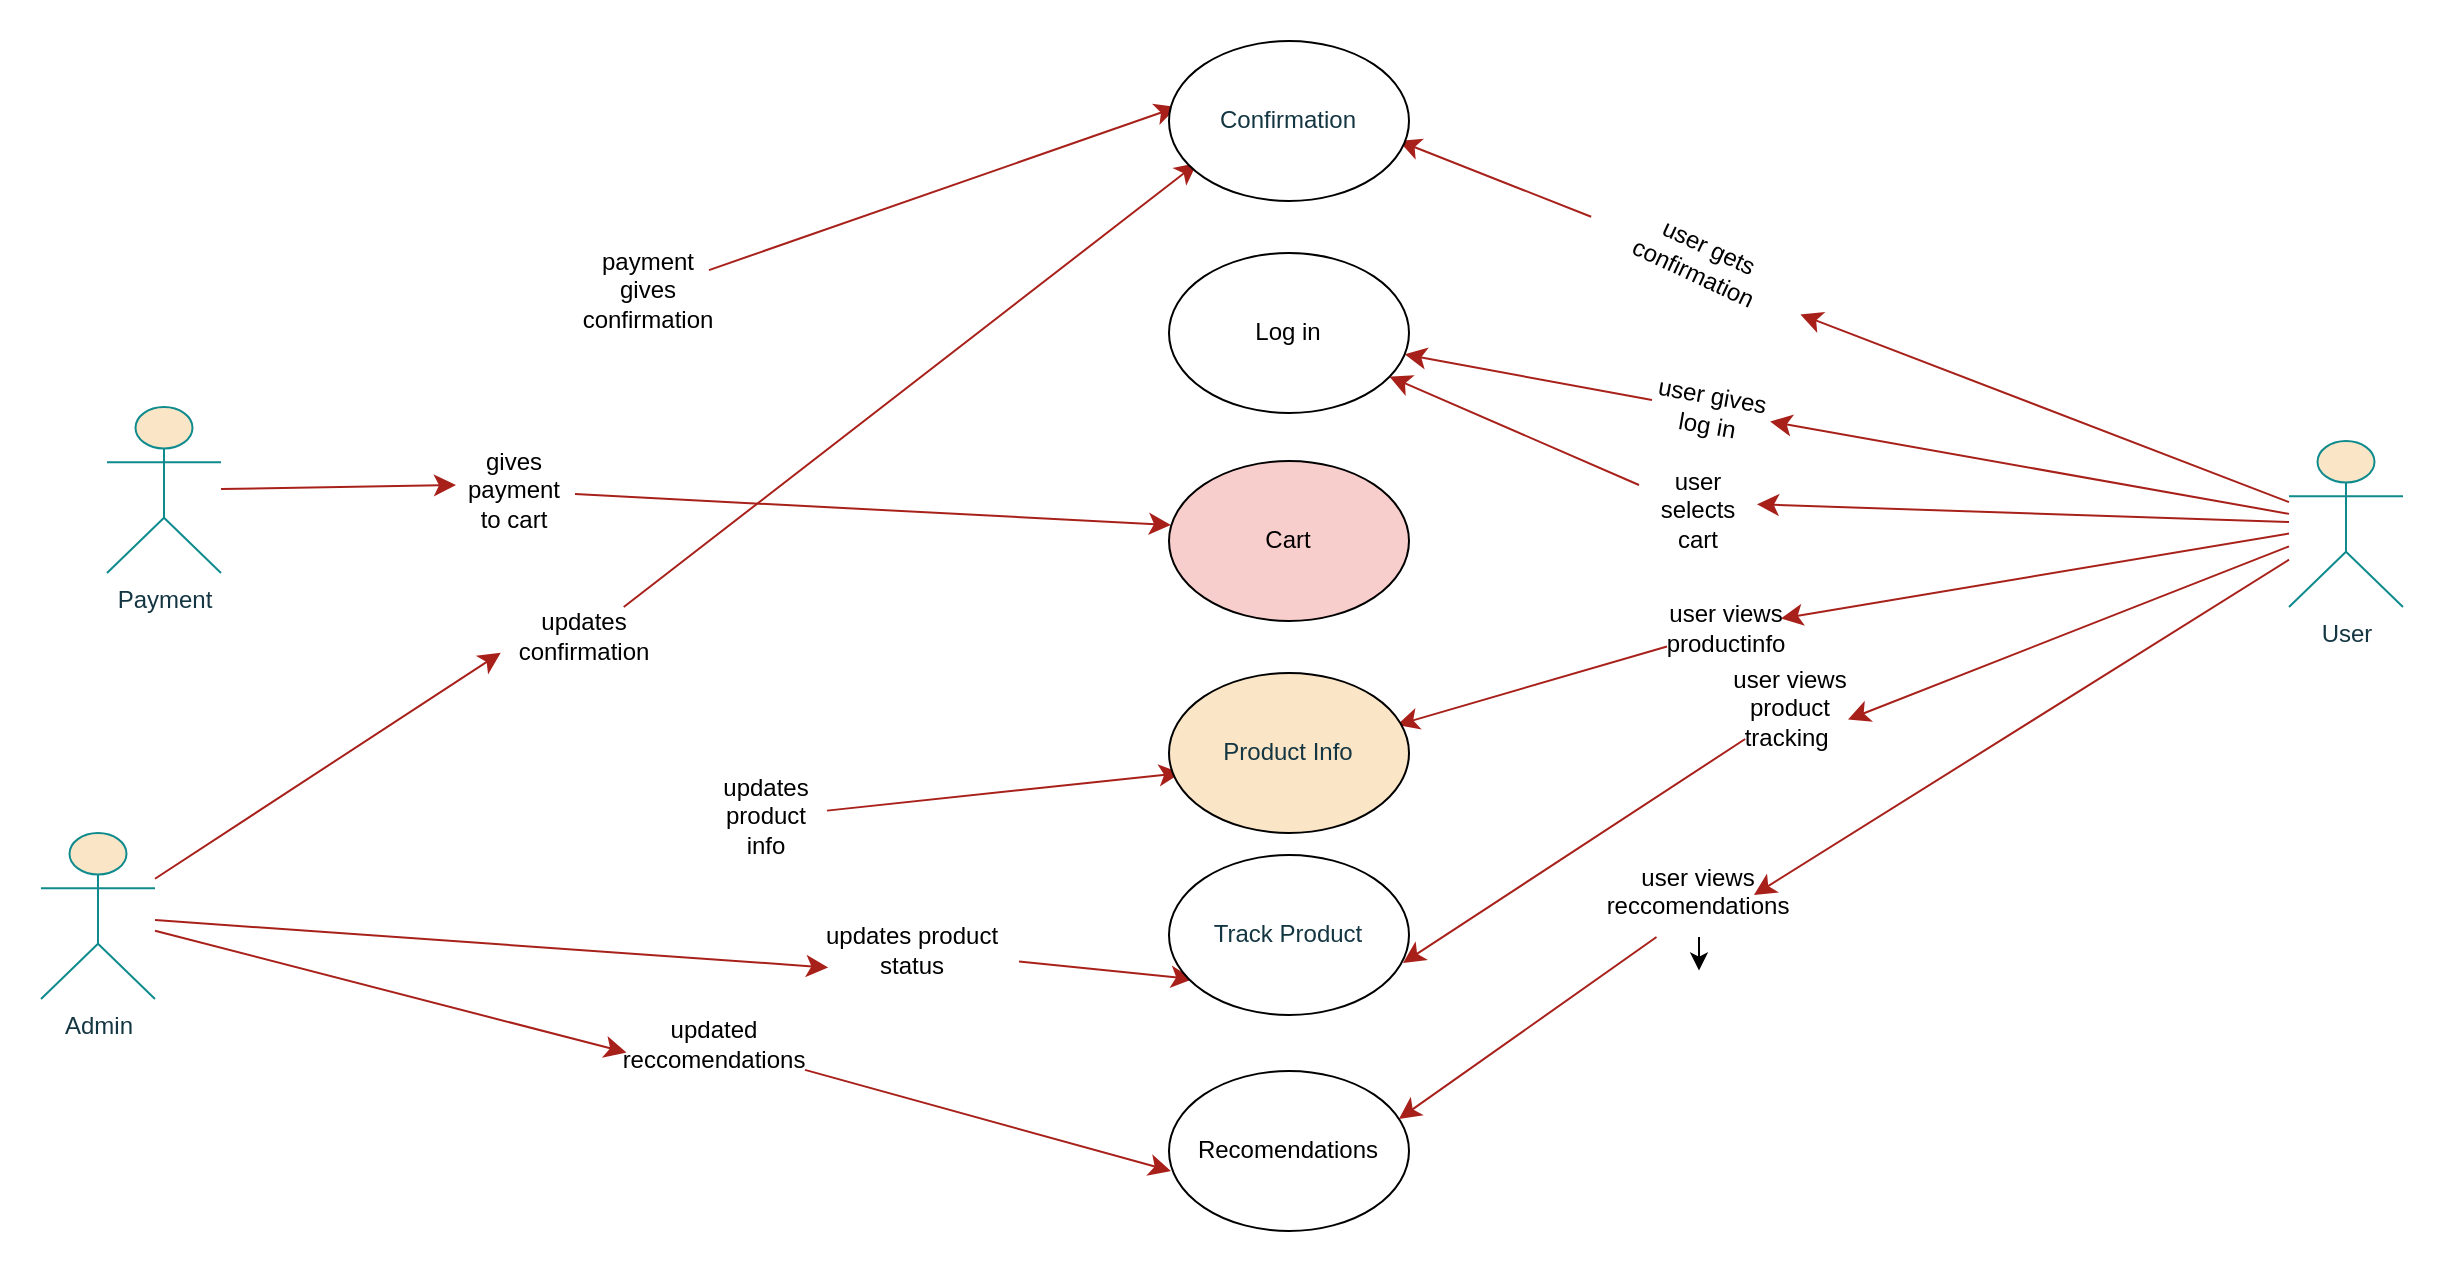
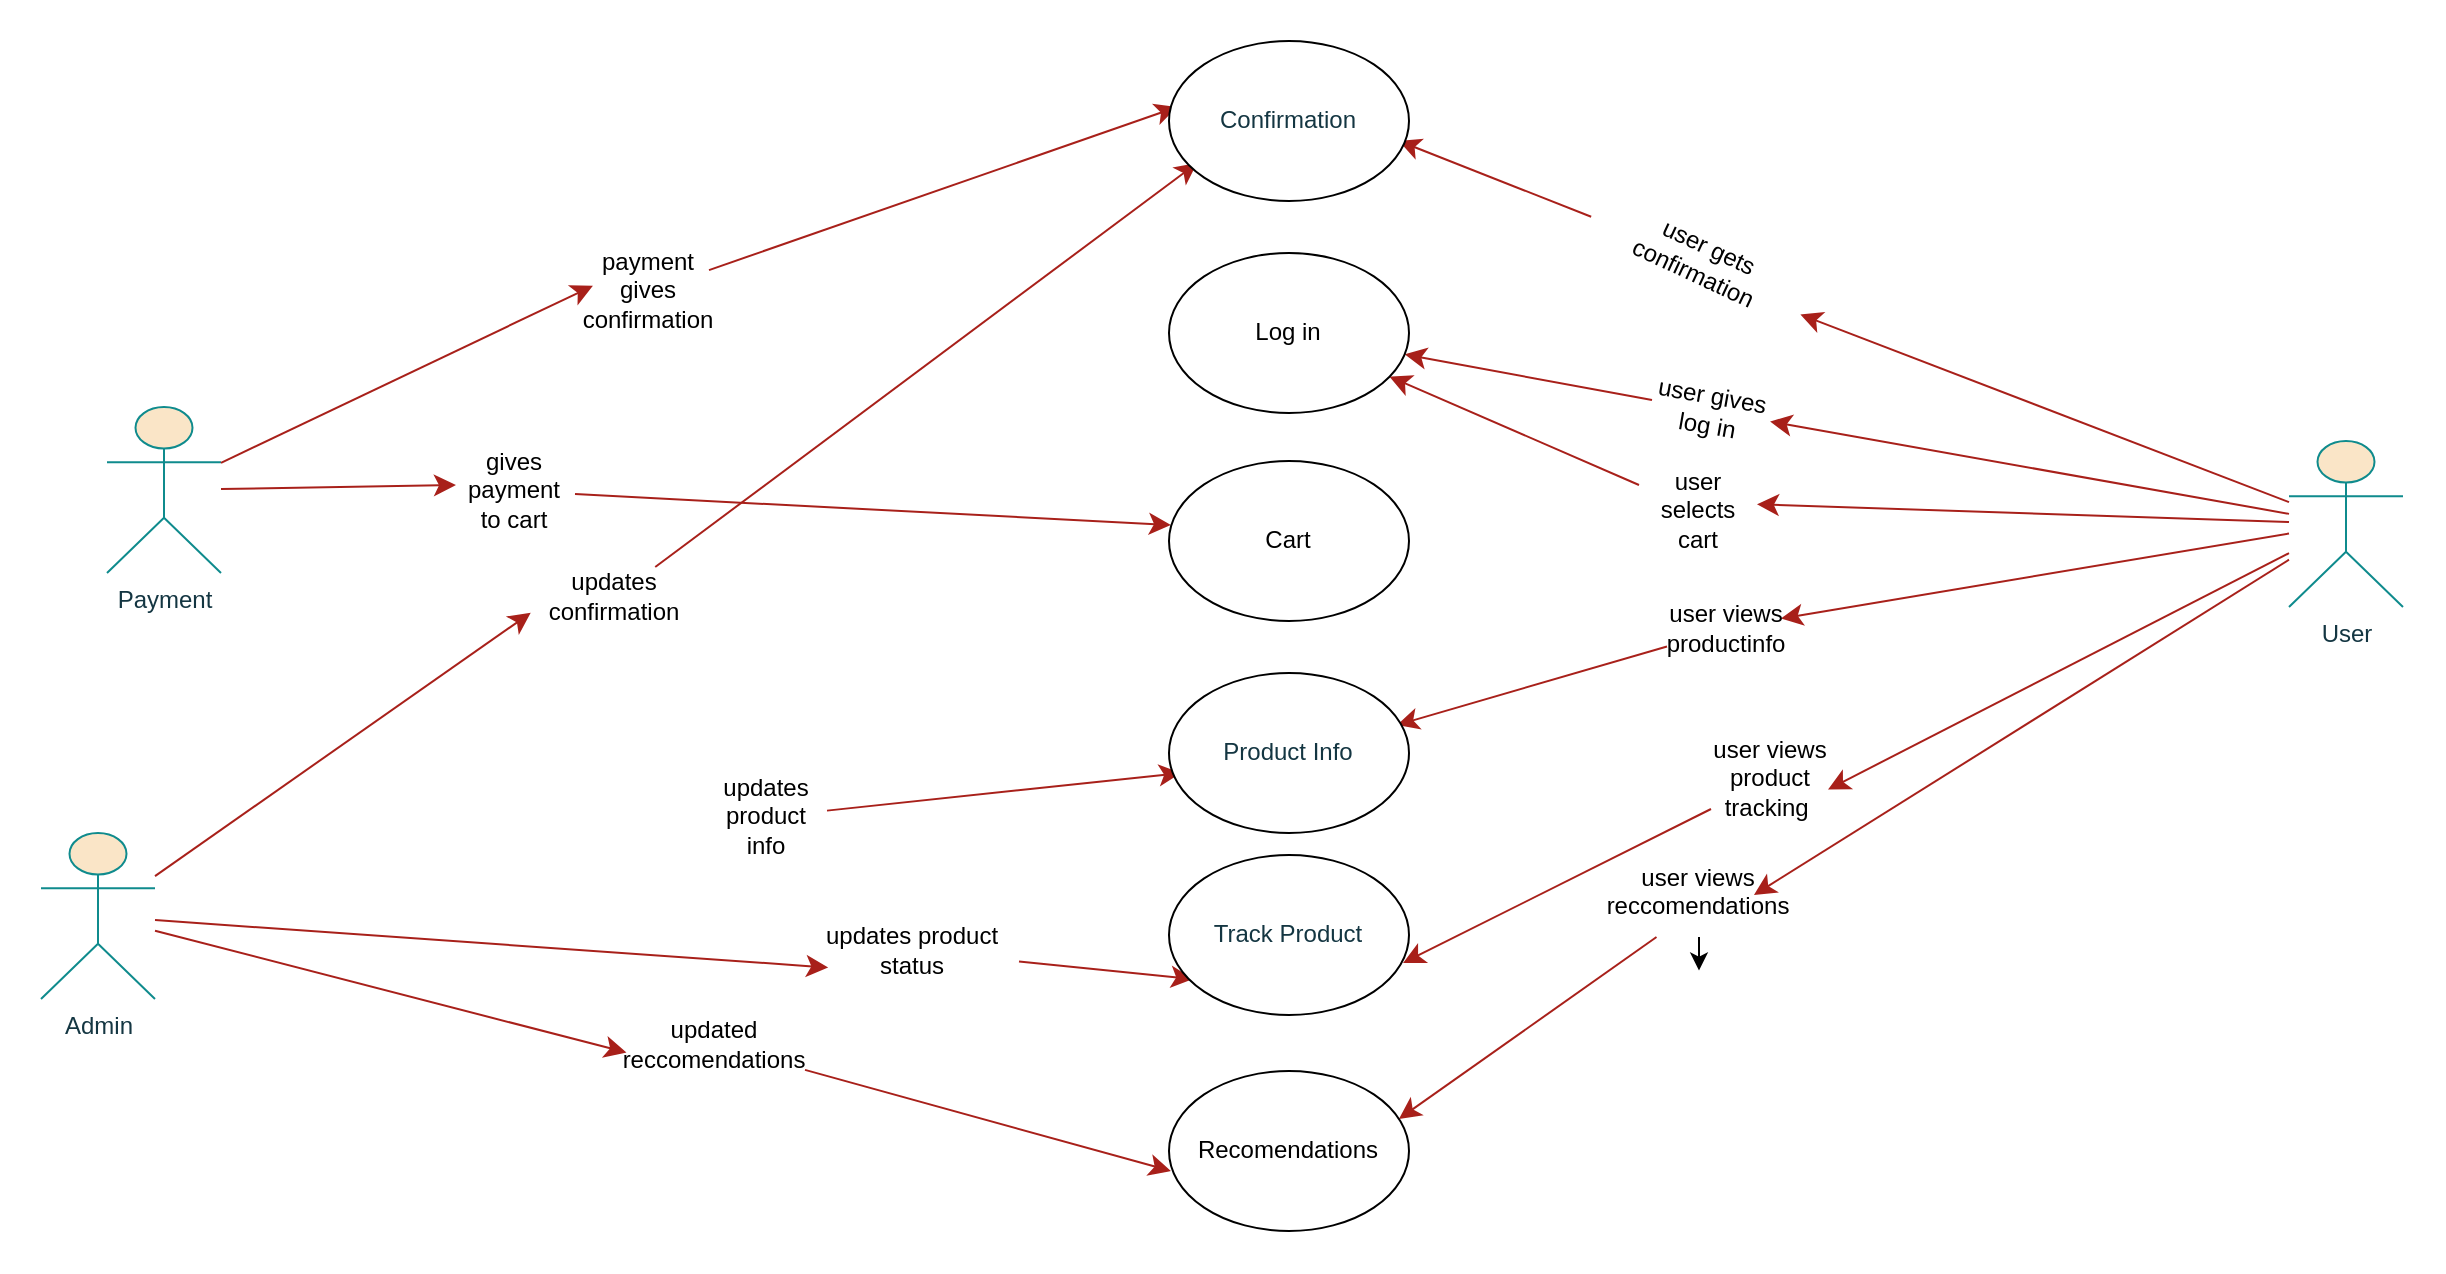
none -> (403, 376)
(1289, 541) -> (1289, 541)
(585, 637) -> (615, 597)
(1791, 709) -> (1771, 779)
(1289, 753) -> (1289, 753)
